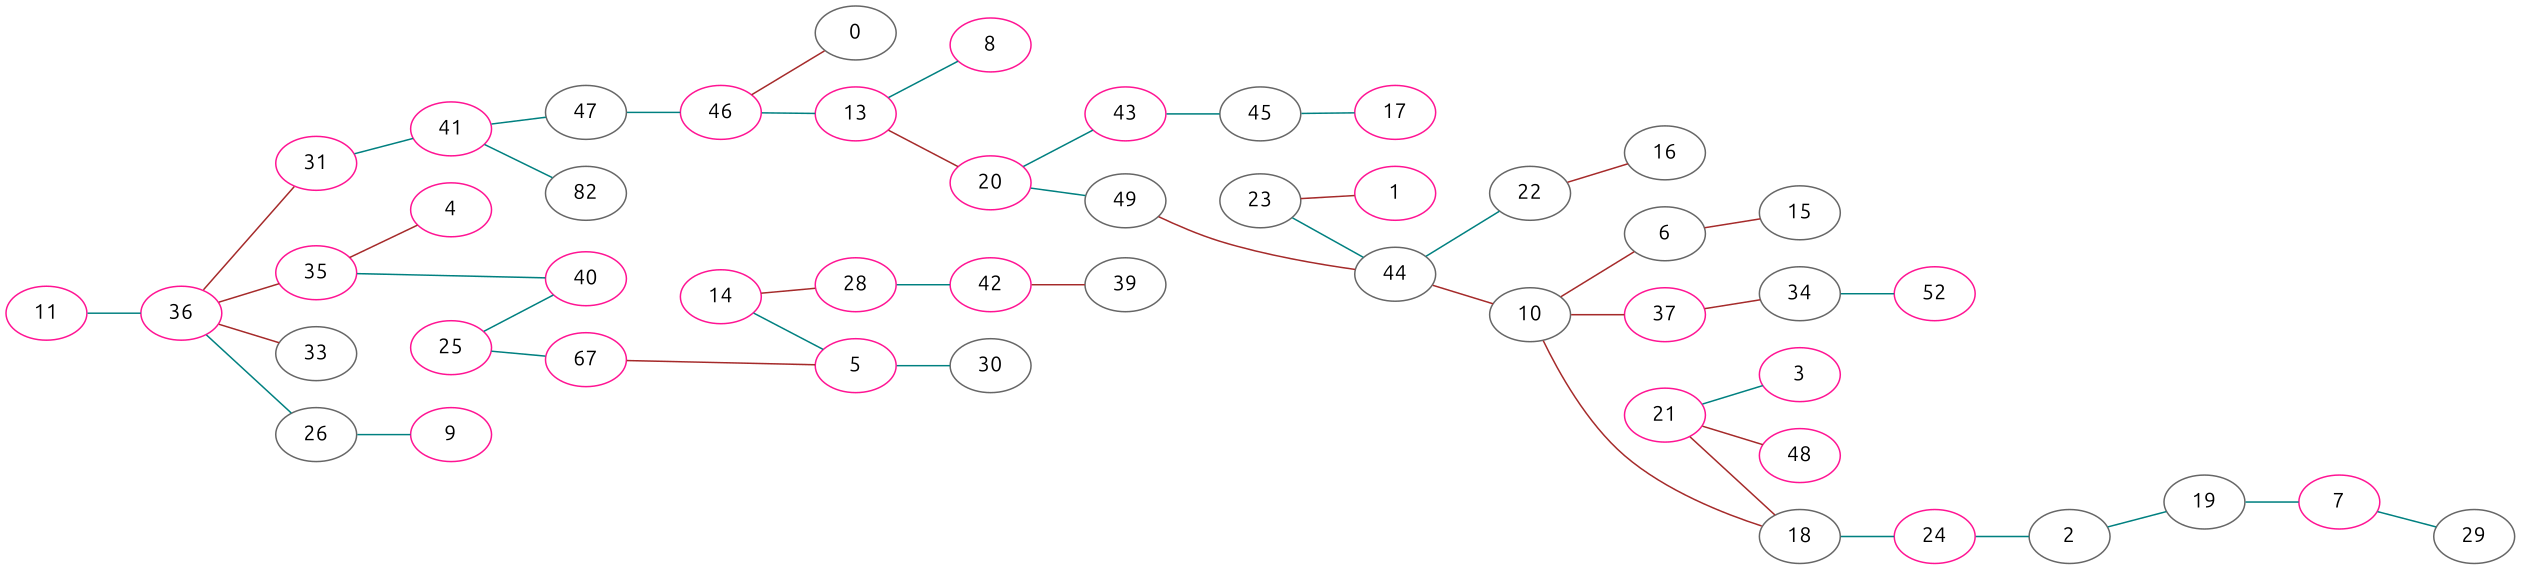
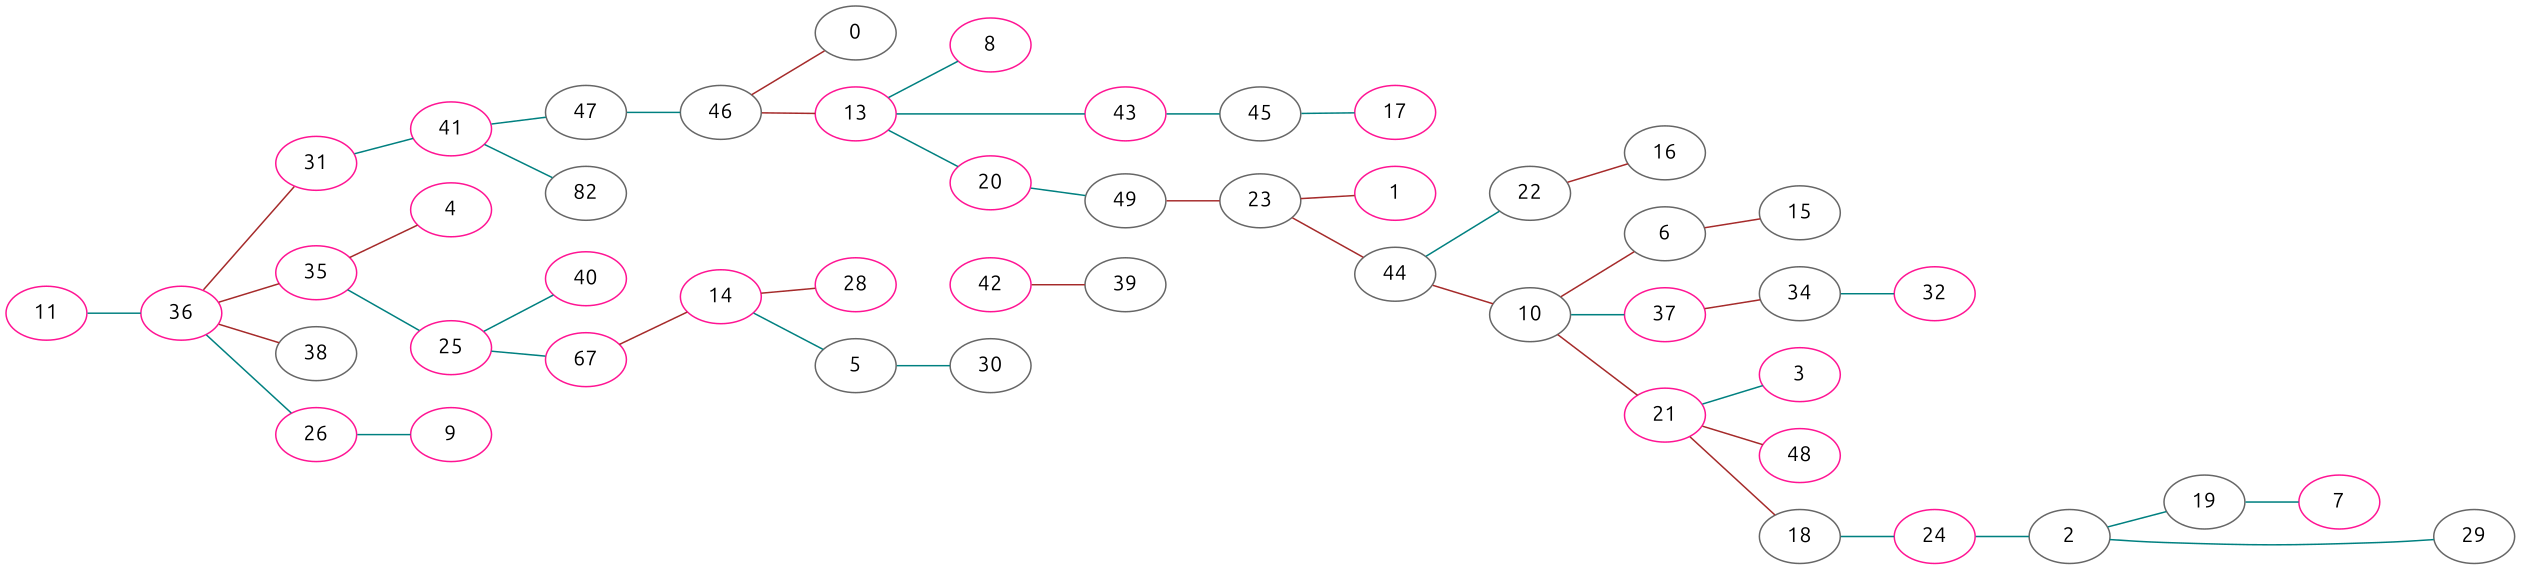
(721, 112) -> (721, 112)
(789, 113) -> (789, 113)
(923, 148) -> (923, 148)
(1058, 148) -> (991, 114)
(1328, 238) -> (1328, 238)
(1255, 251) -> (1193, 201)
(451, 276) -> (383, 310)
(923, 285) -> none
(1935, 294) -> (1935, 294)
(1598, 315) -> (1598, 315)
(316, 354) -> (316, 354)
(721, 363) -> (653, 328)
(856, 366) -> (856, 366)
(316, 435) -> (316, 435)
(1630, 460) -> (1598, 365)
(2407, 519) -> (2272, 545)
